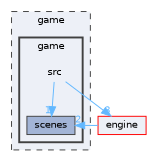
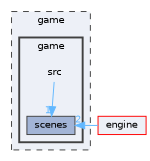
(76, 90) -> none
